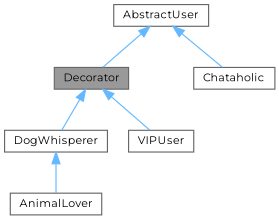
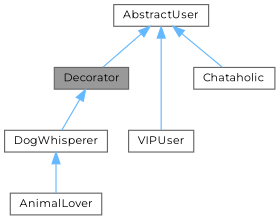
(131, 113) -> (161, 84)
